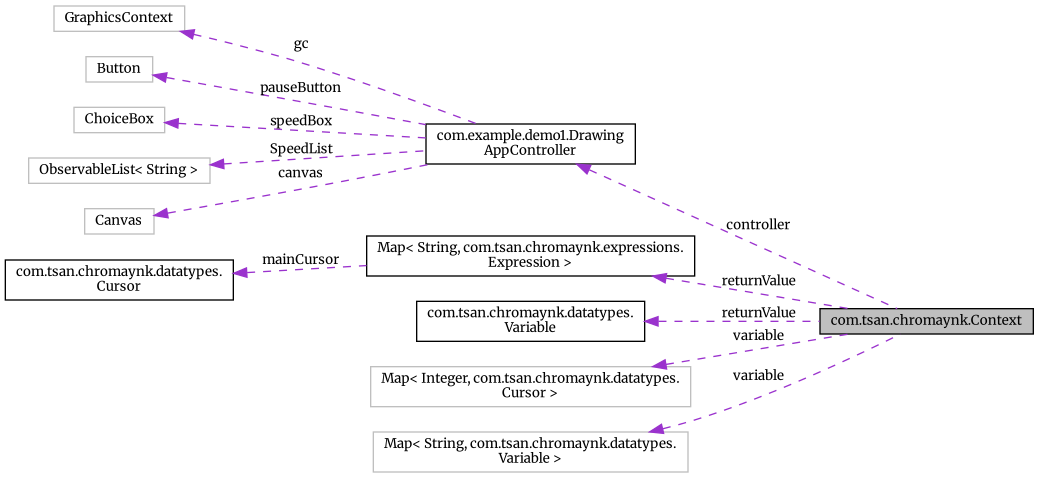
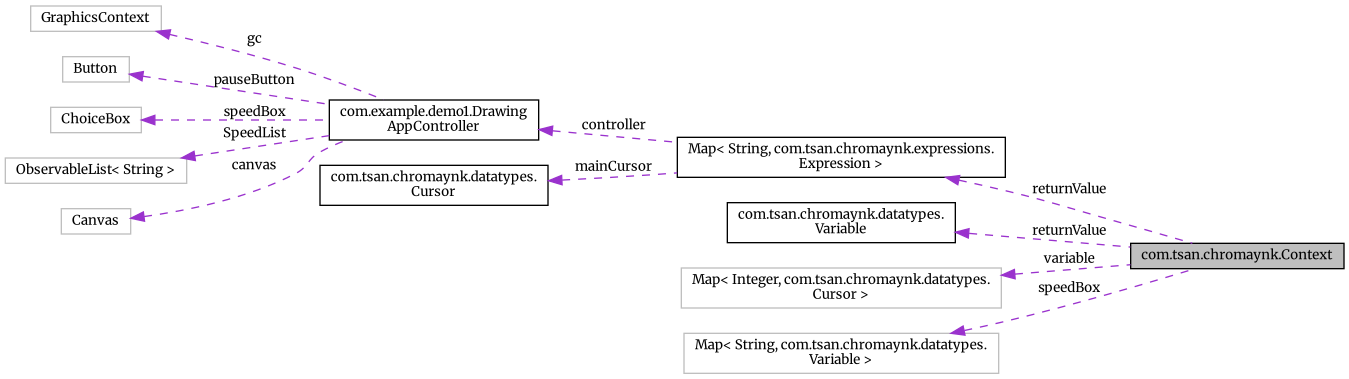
(743, 239) -> (615, 137)
(757, 377) -> (1068, 289)
